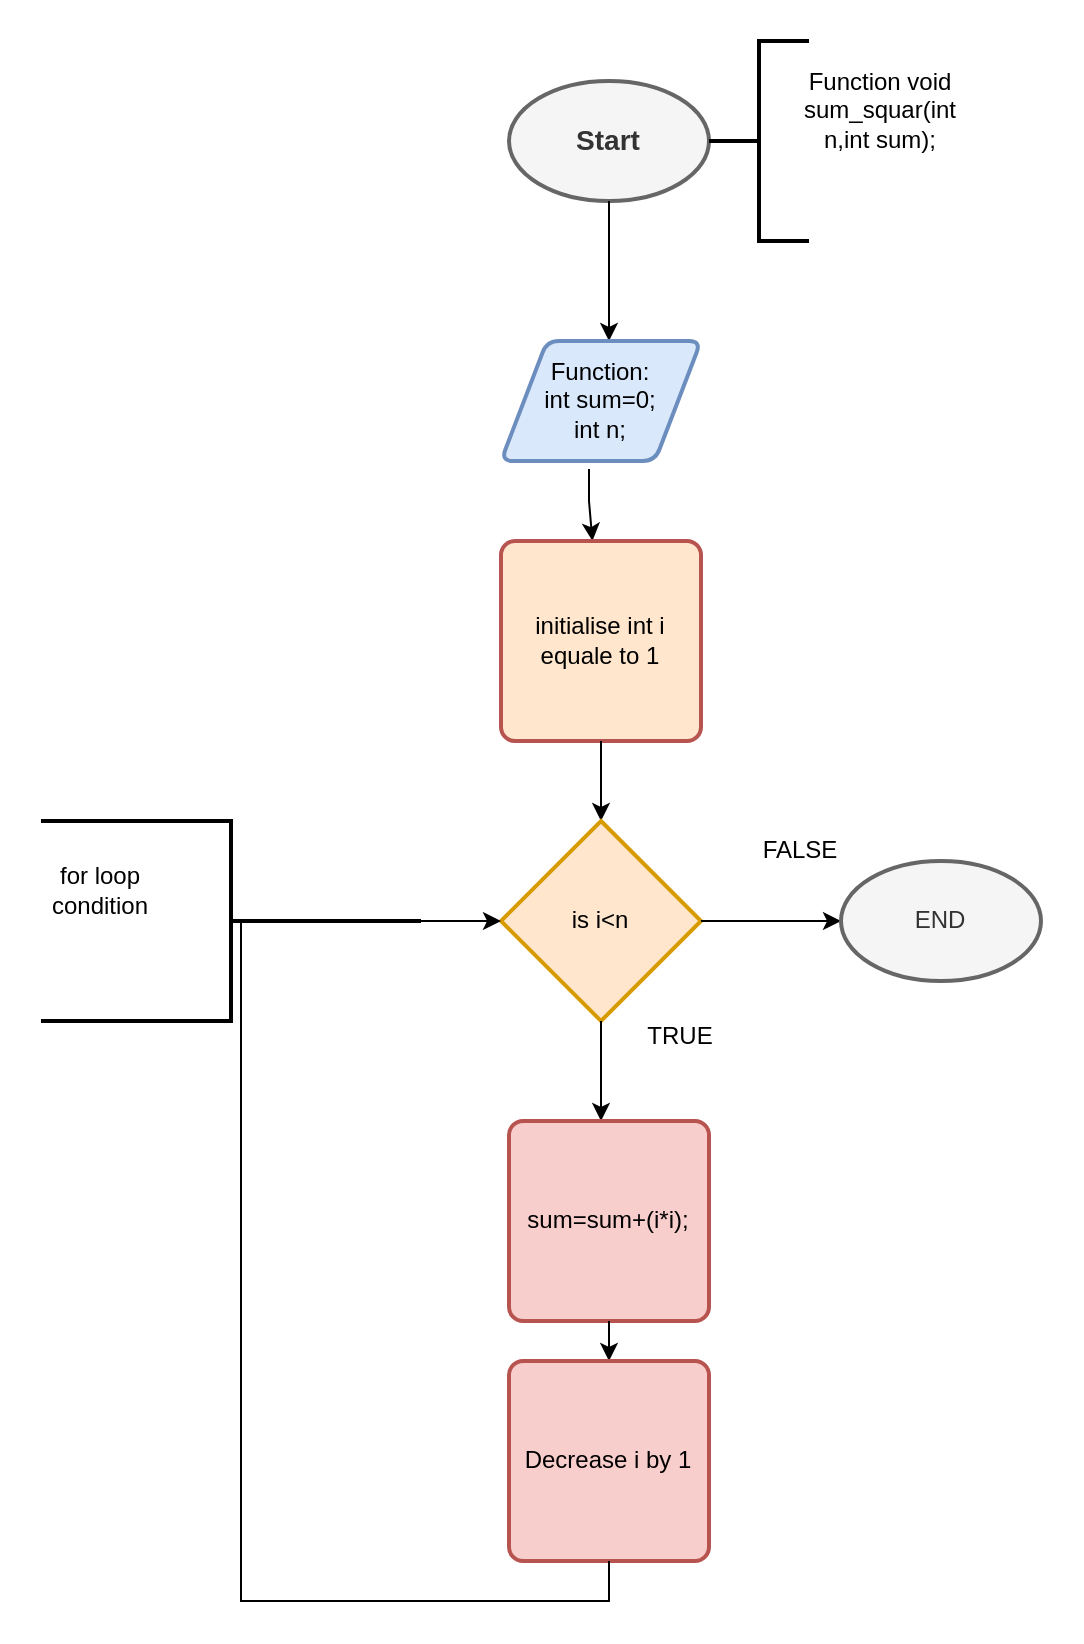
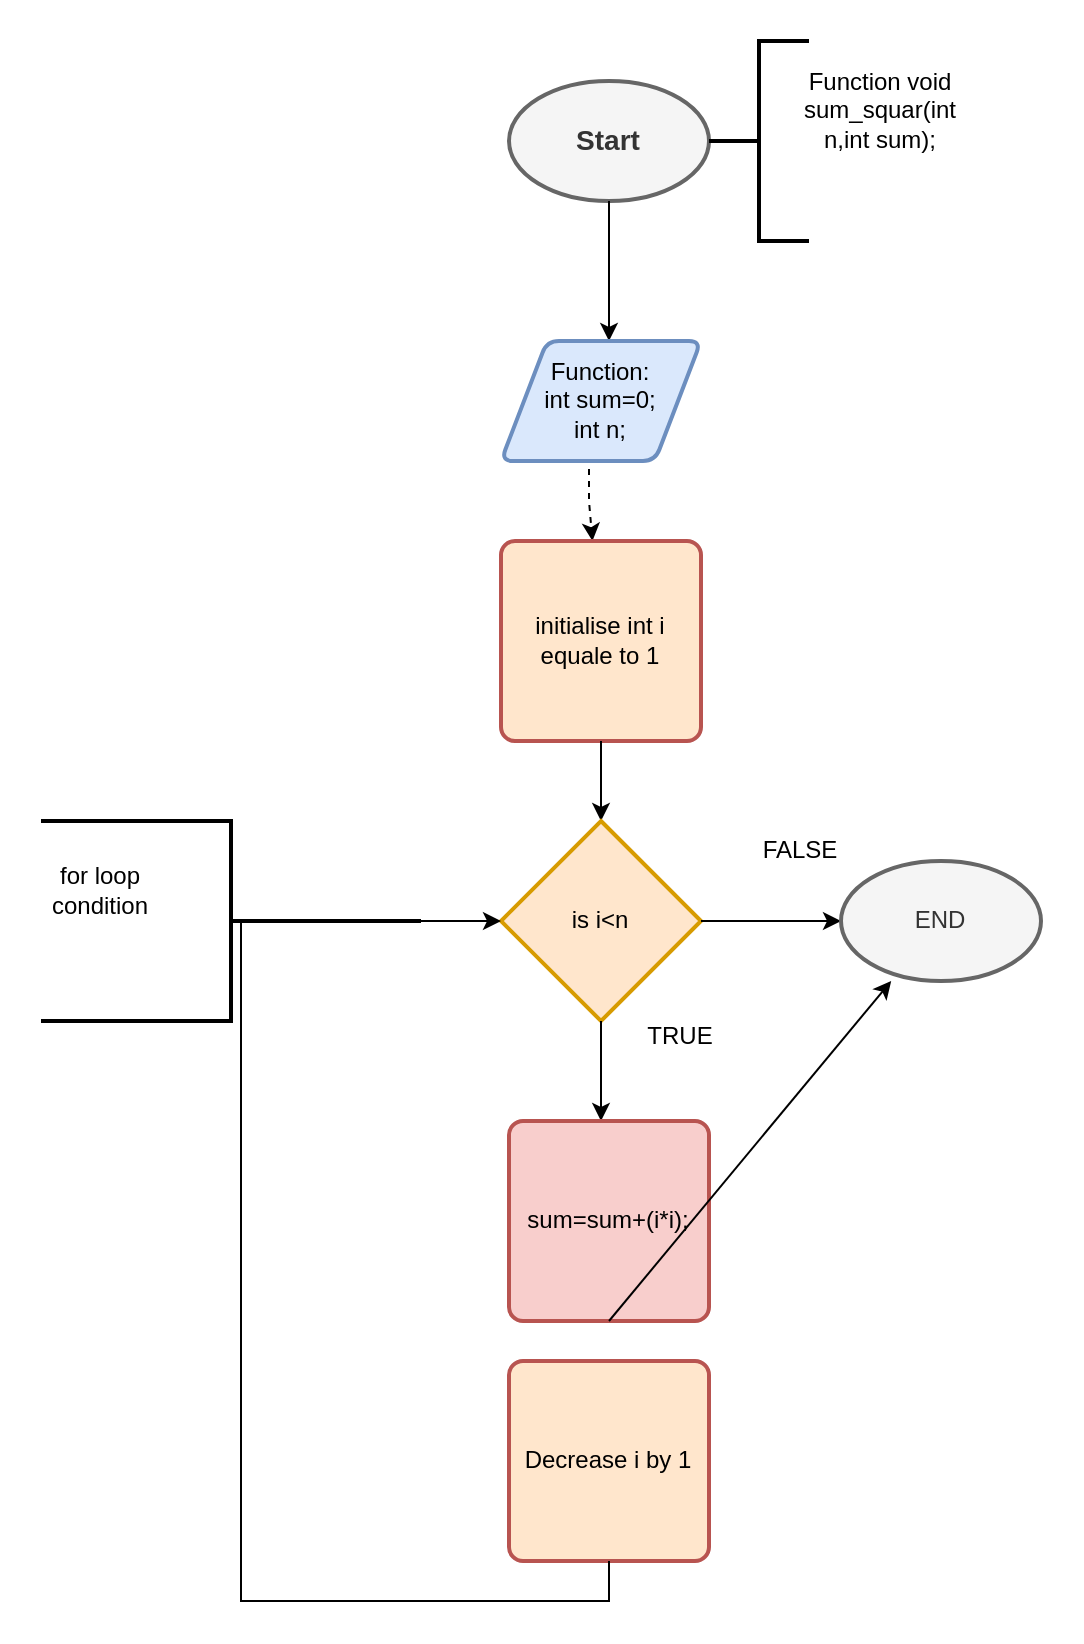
(589, 501) -> (589, 501)
(609, 1334) -> (746, 1156)
(609, 1461) -> (609, 1461)
